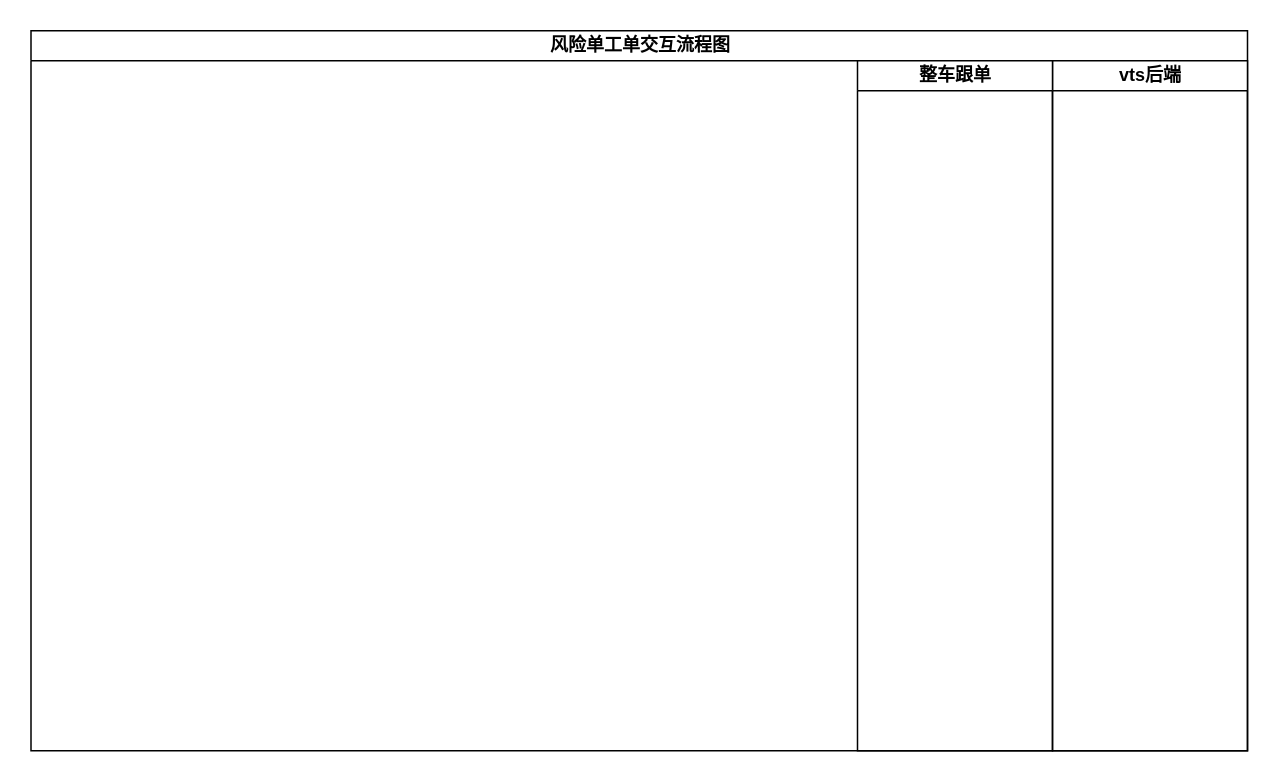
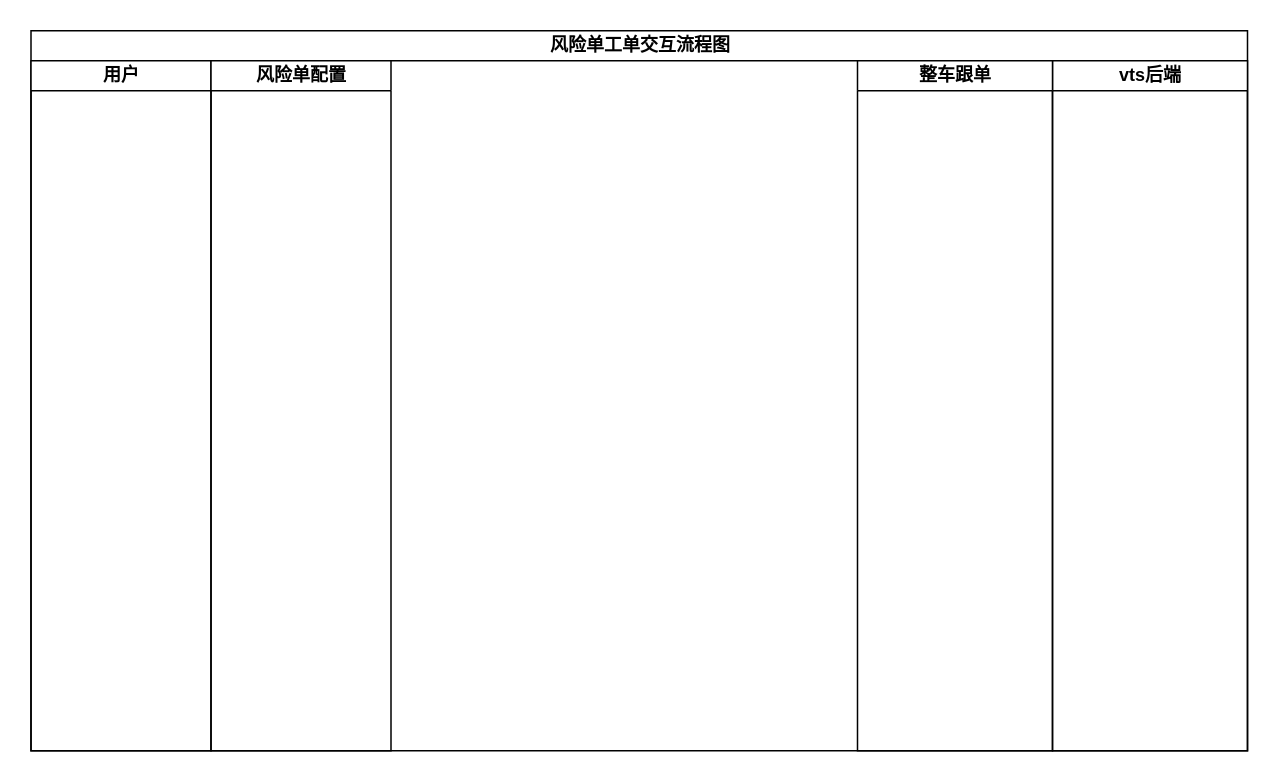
none -> (121, 406)
none -> (301, 406)
